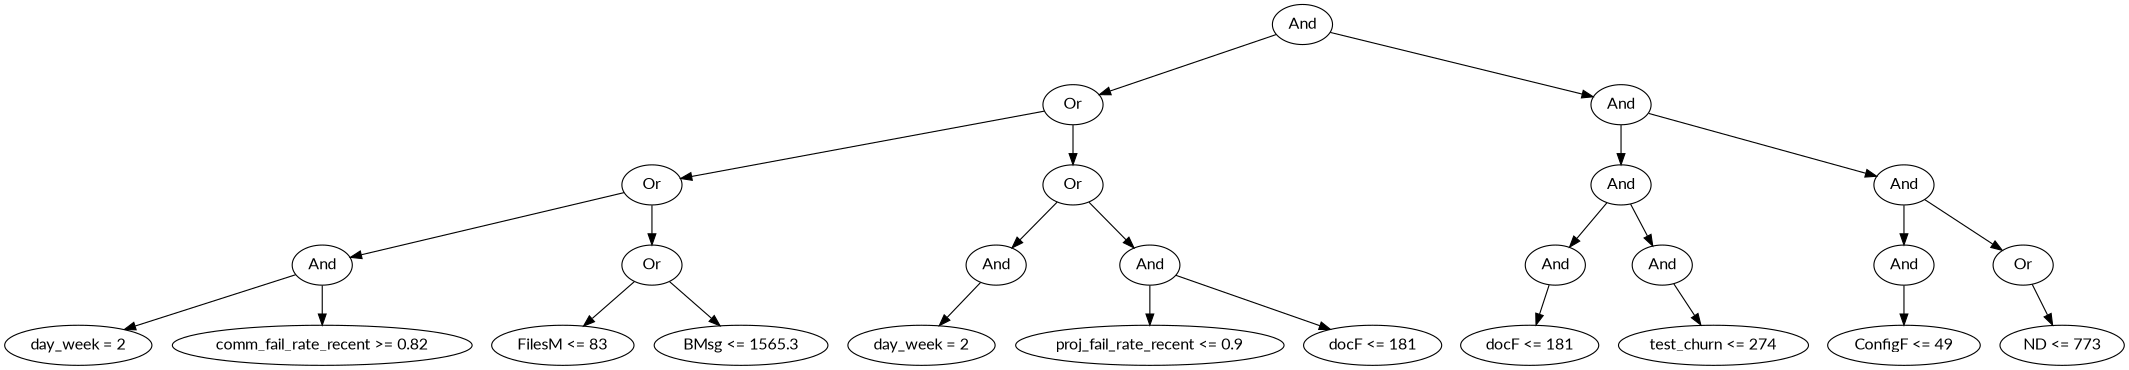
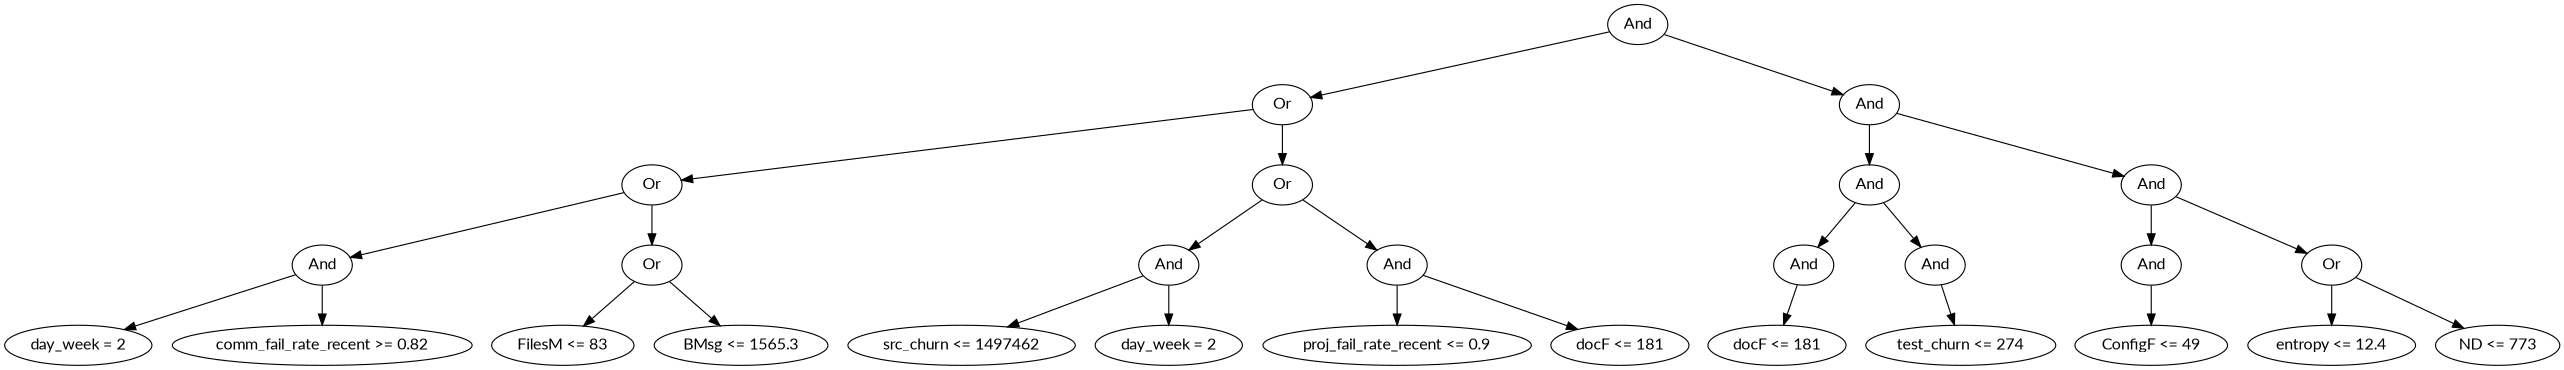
none -> (962, 345)
none -> (2332, 345)
